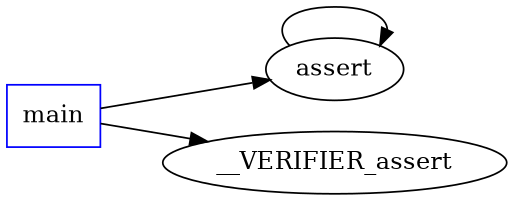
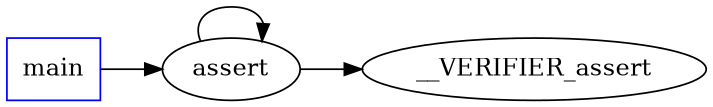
(145, 131) -> (322, 69)
